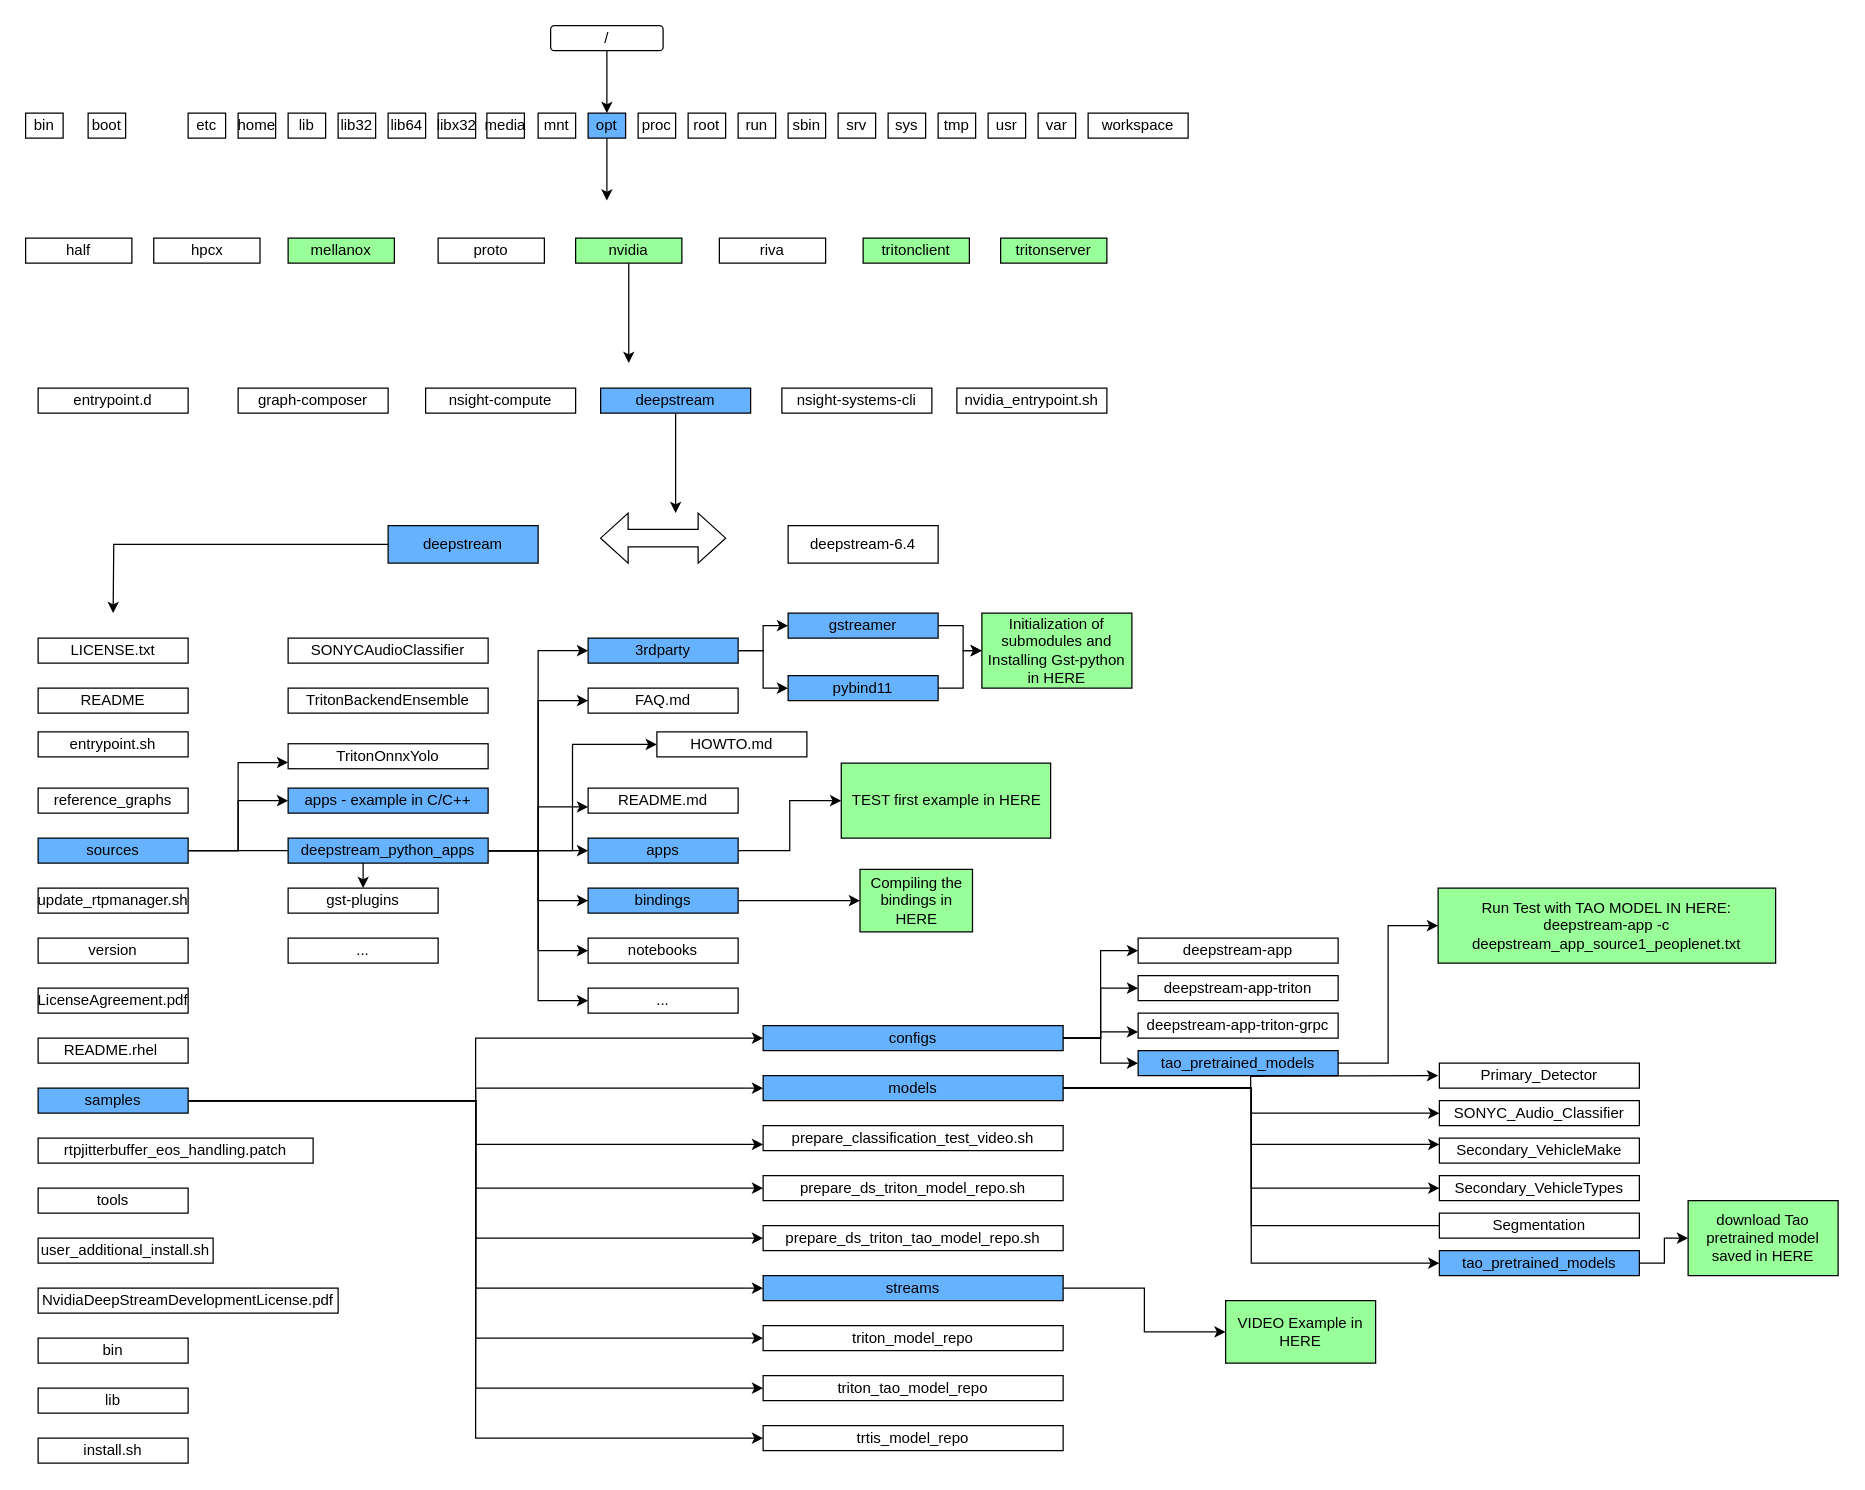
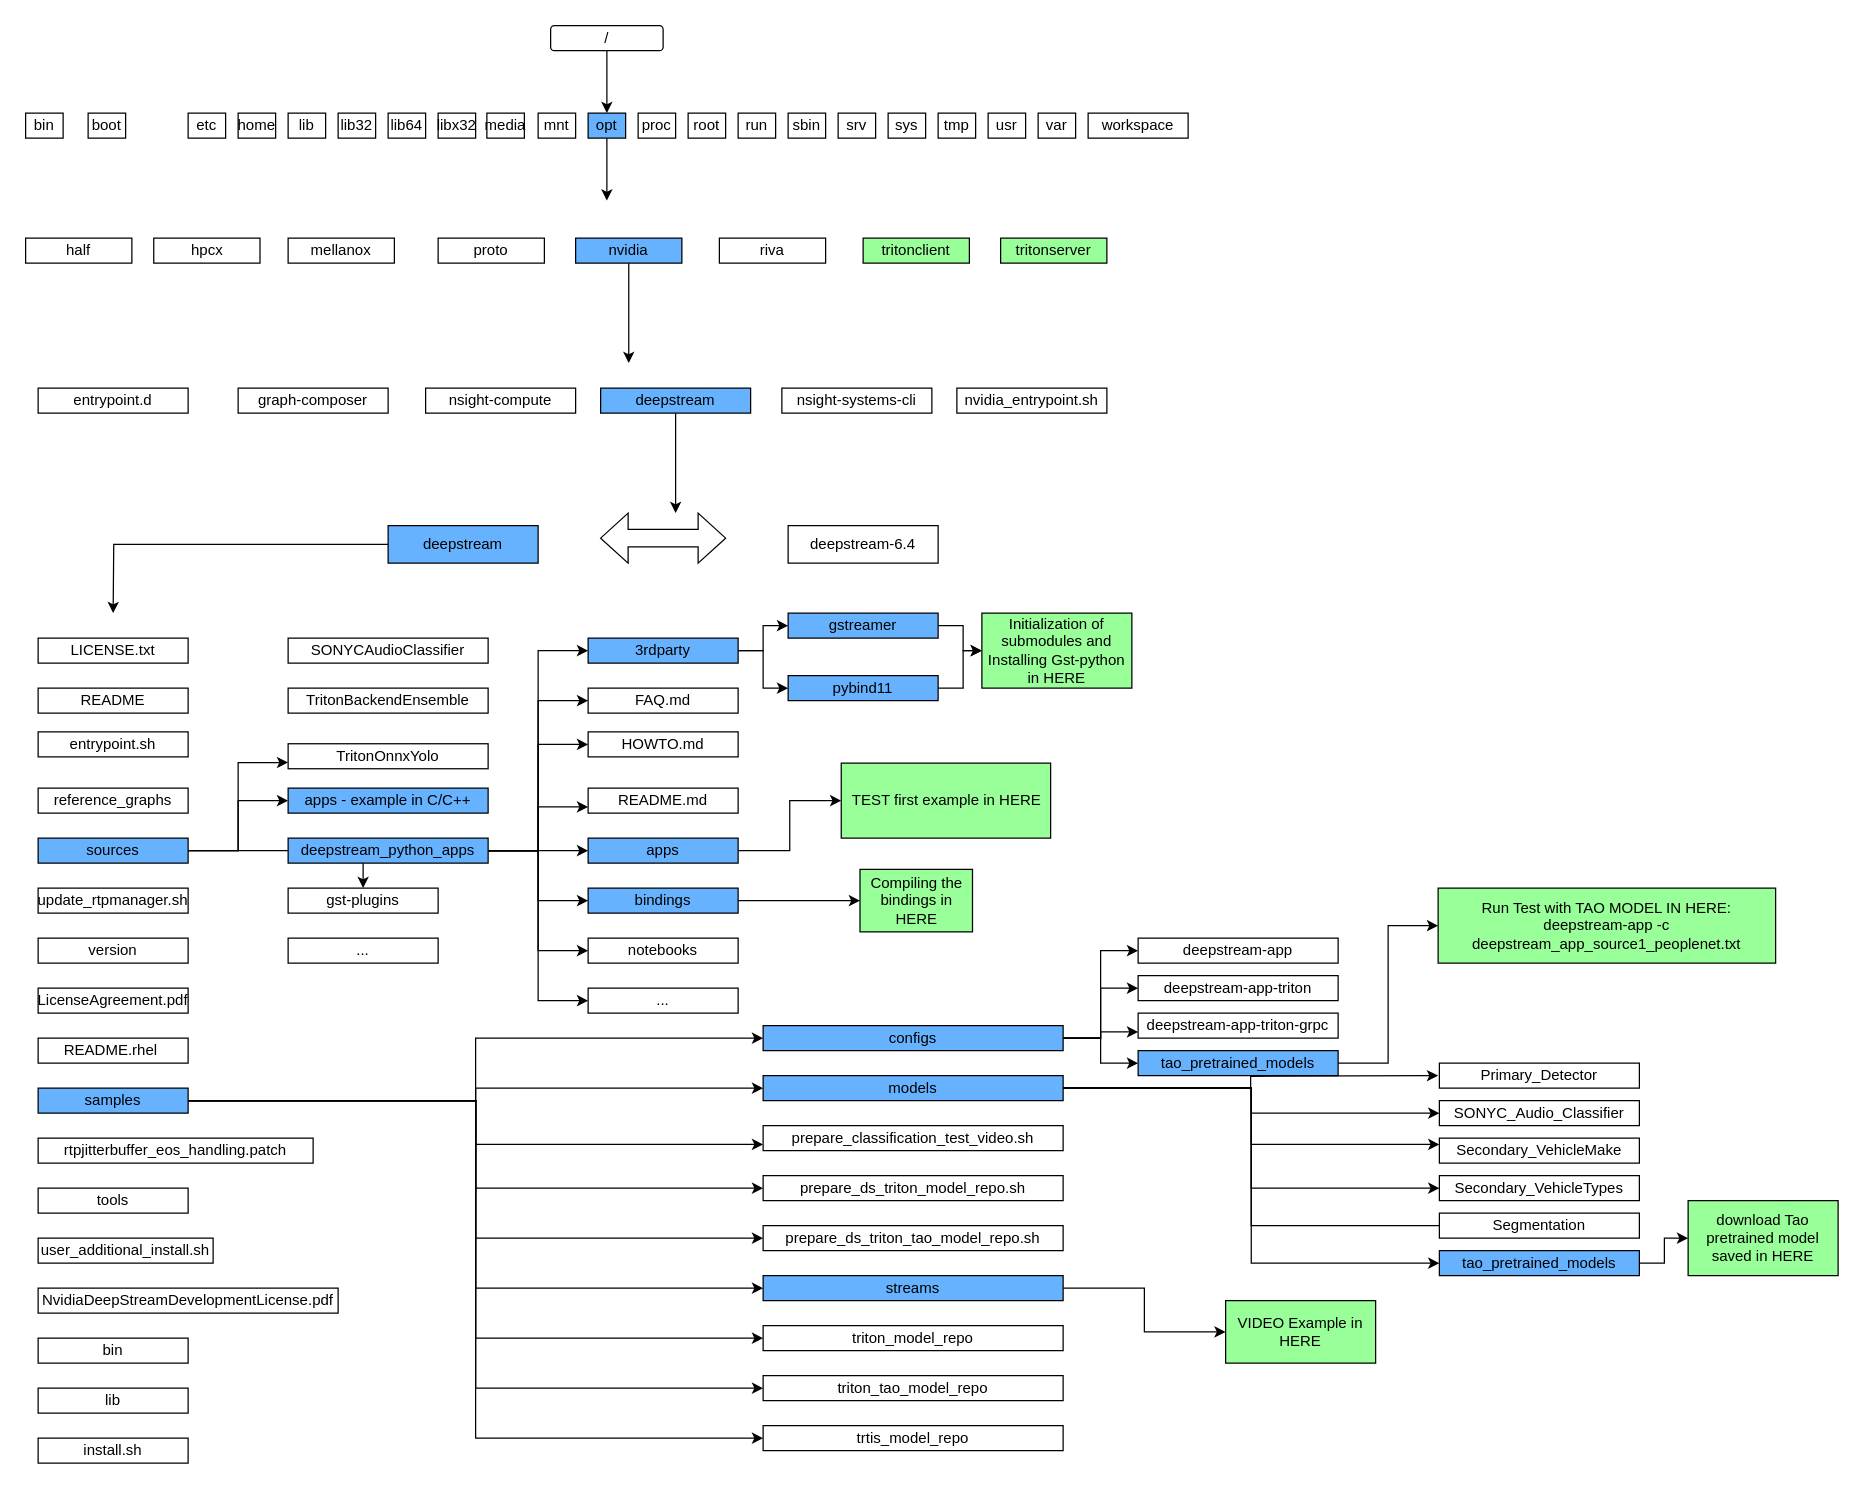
(341, 251) -> (341, 251)
(629, 251) -> (629, 251)
(732, 744) -> (663, 744)
